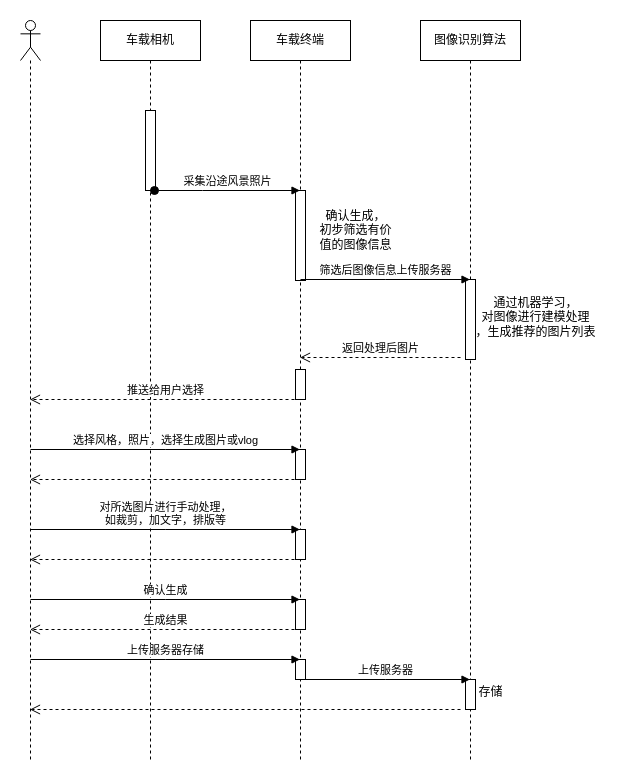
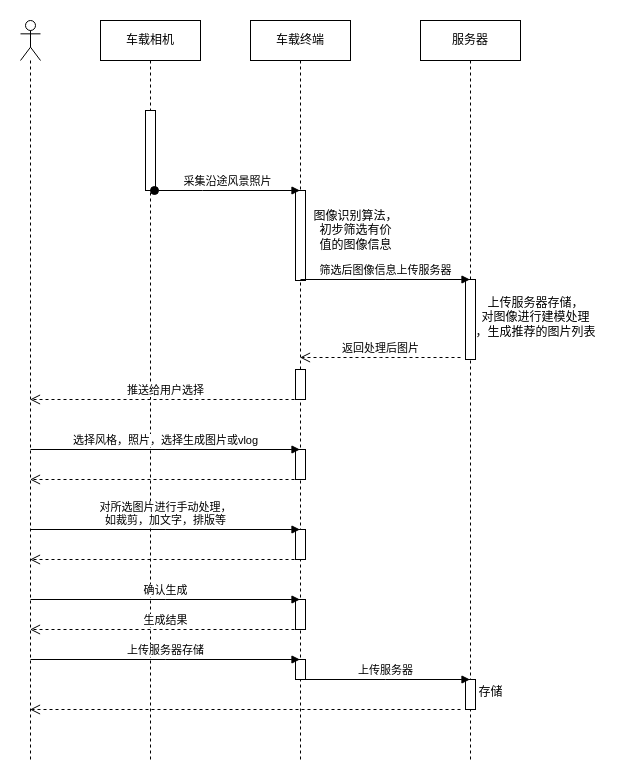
(471, 41) -> (471, 41)
(356, 231) -> (356, 231)
(536, 318) -> (536, 318)
